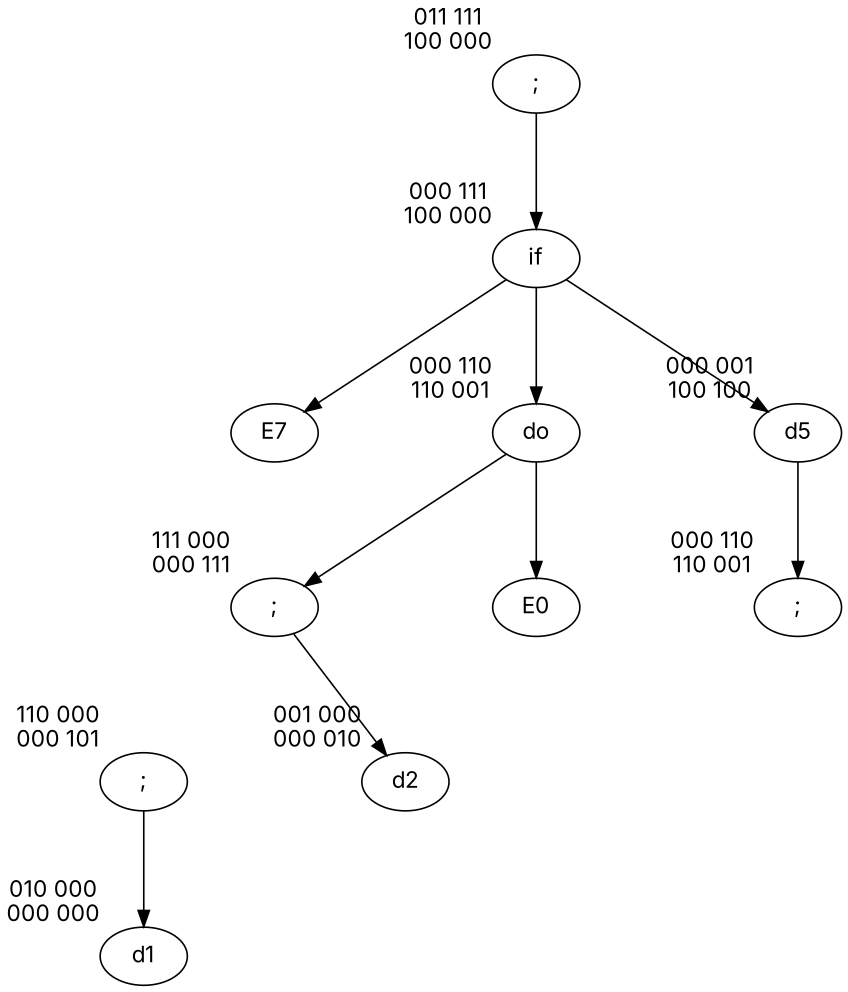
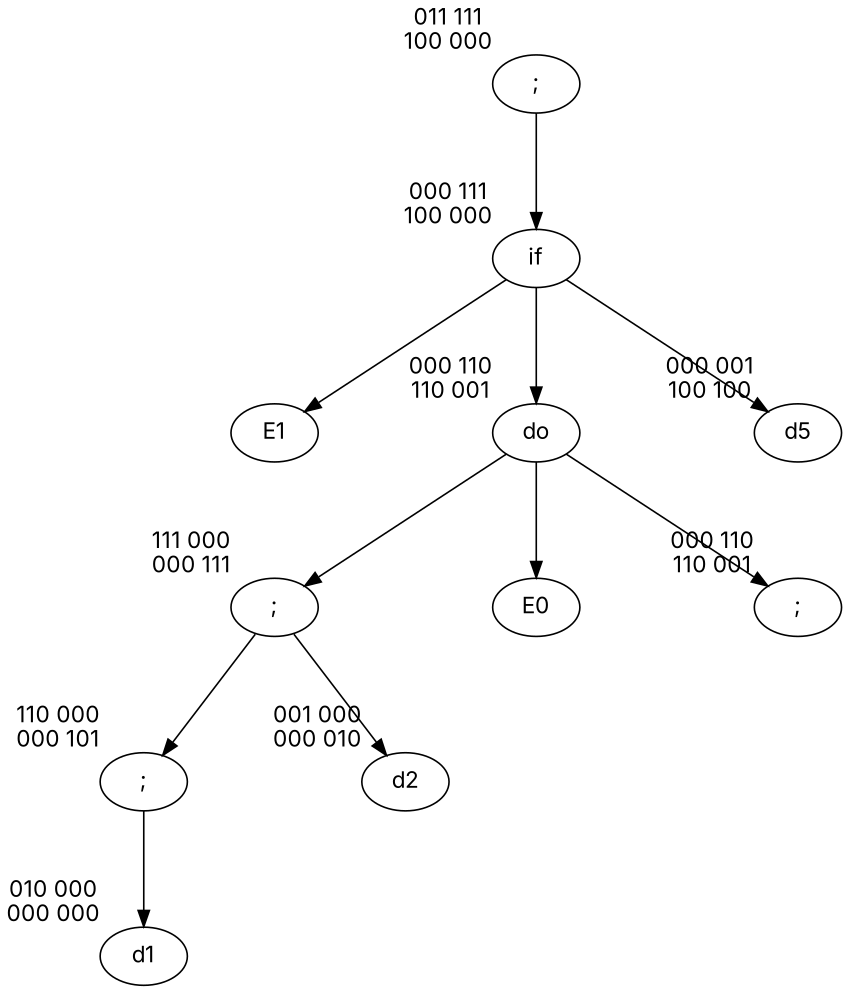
(275, 433) -> (275, 433)
(798, 512) -> (660, 516)
none -> (214, 688)
